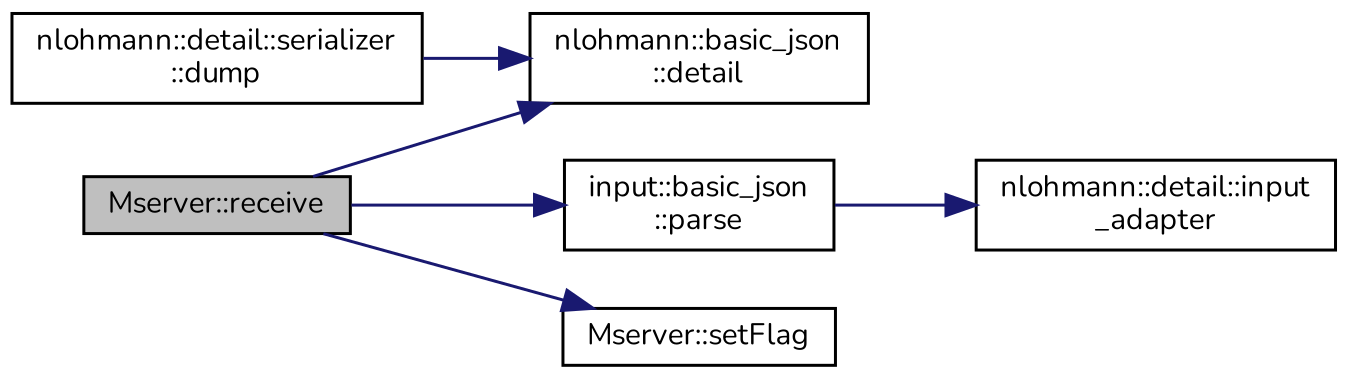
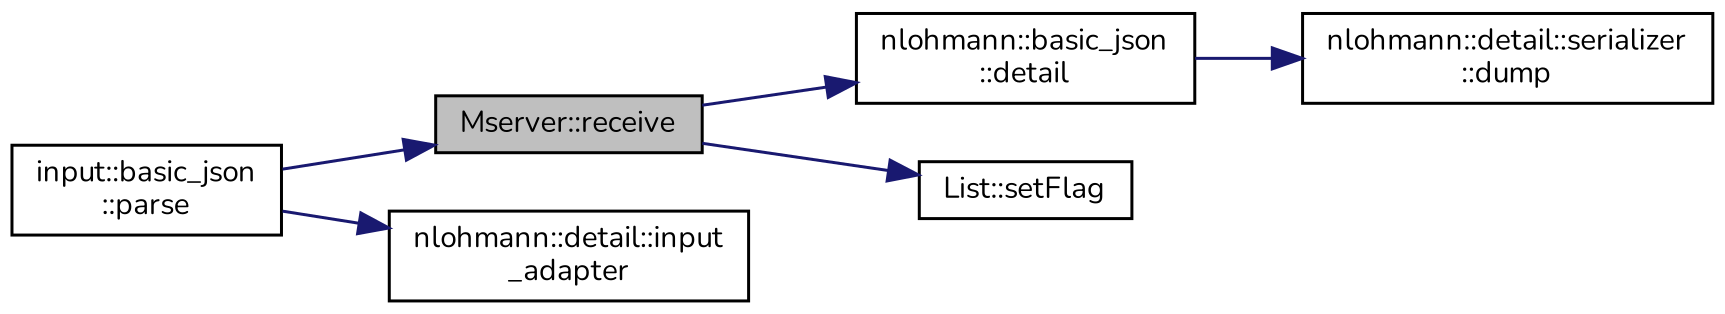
(461, 58) -> (1234, 58)
(443, 205) -> (343, 159)
(699, 337) -> (1026, 190)
